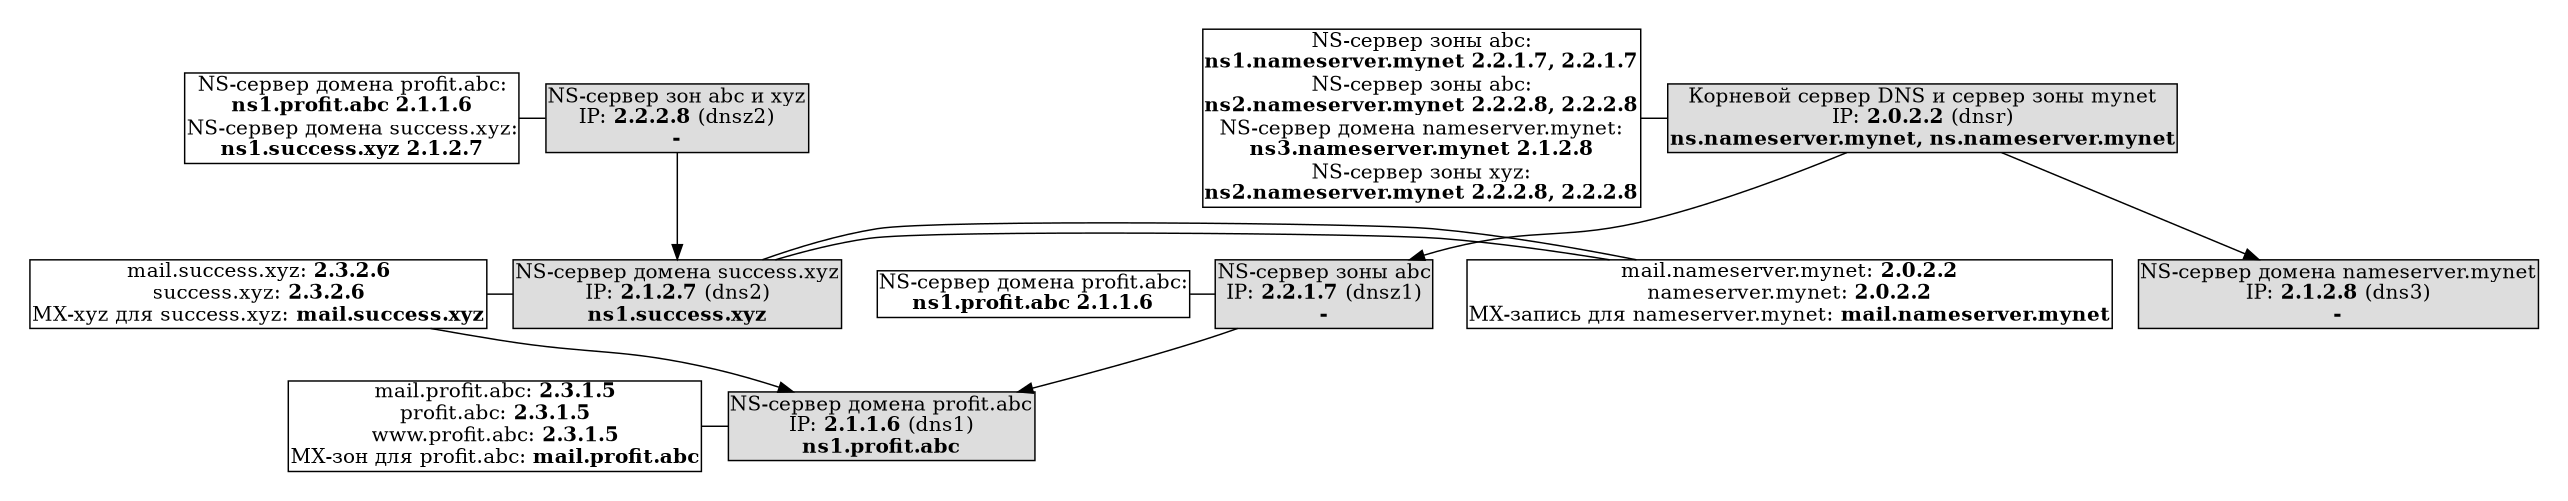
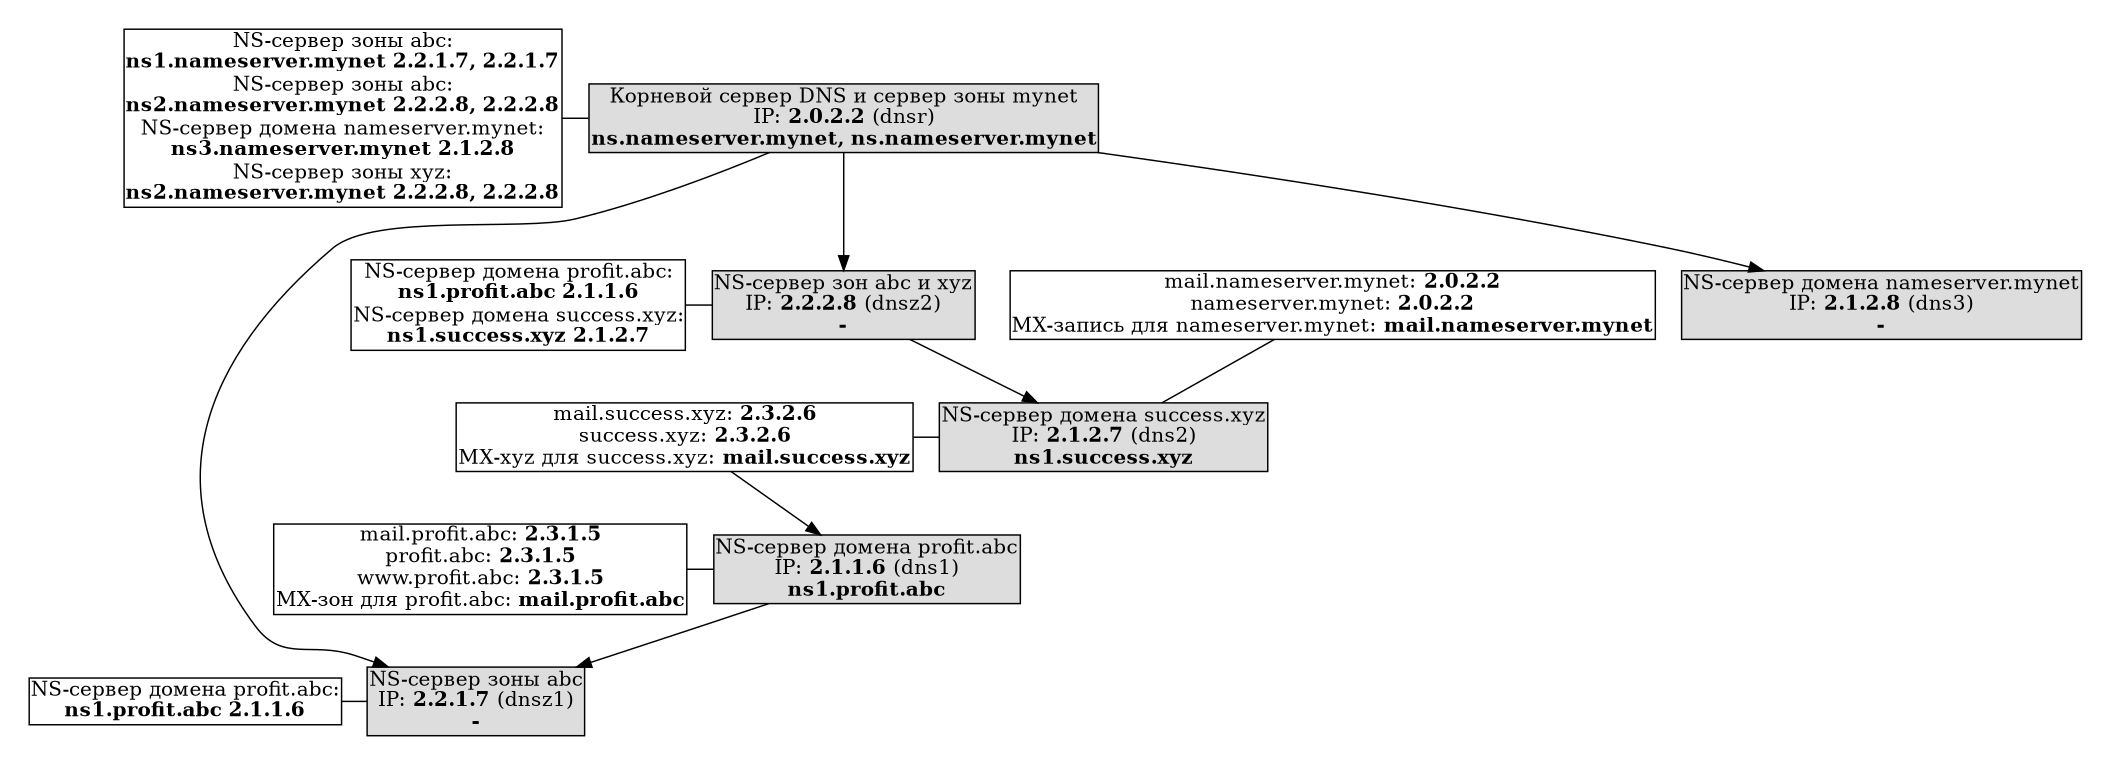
none -> (844, 204)
(1136, 360) -> (671, 636)
